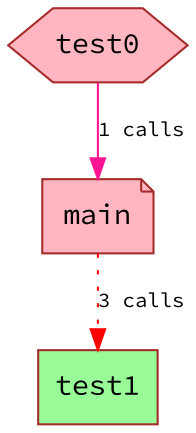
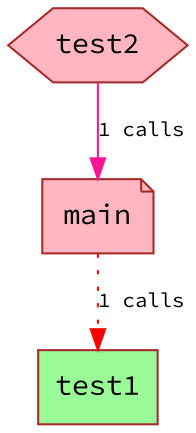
(98, 45) -> (98, 45)
(142, 302) -> (142, 302)
